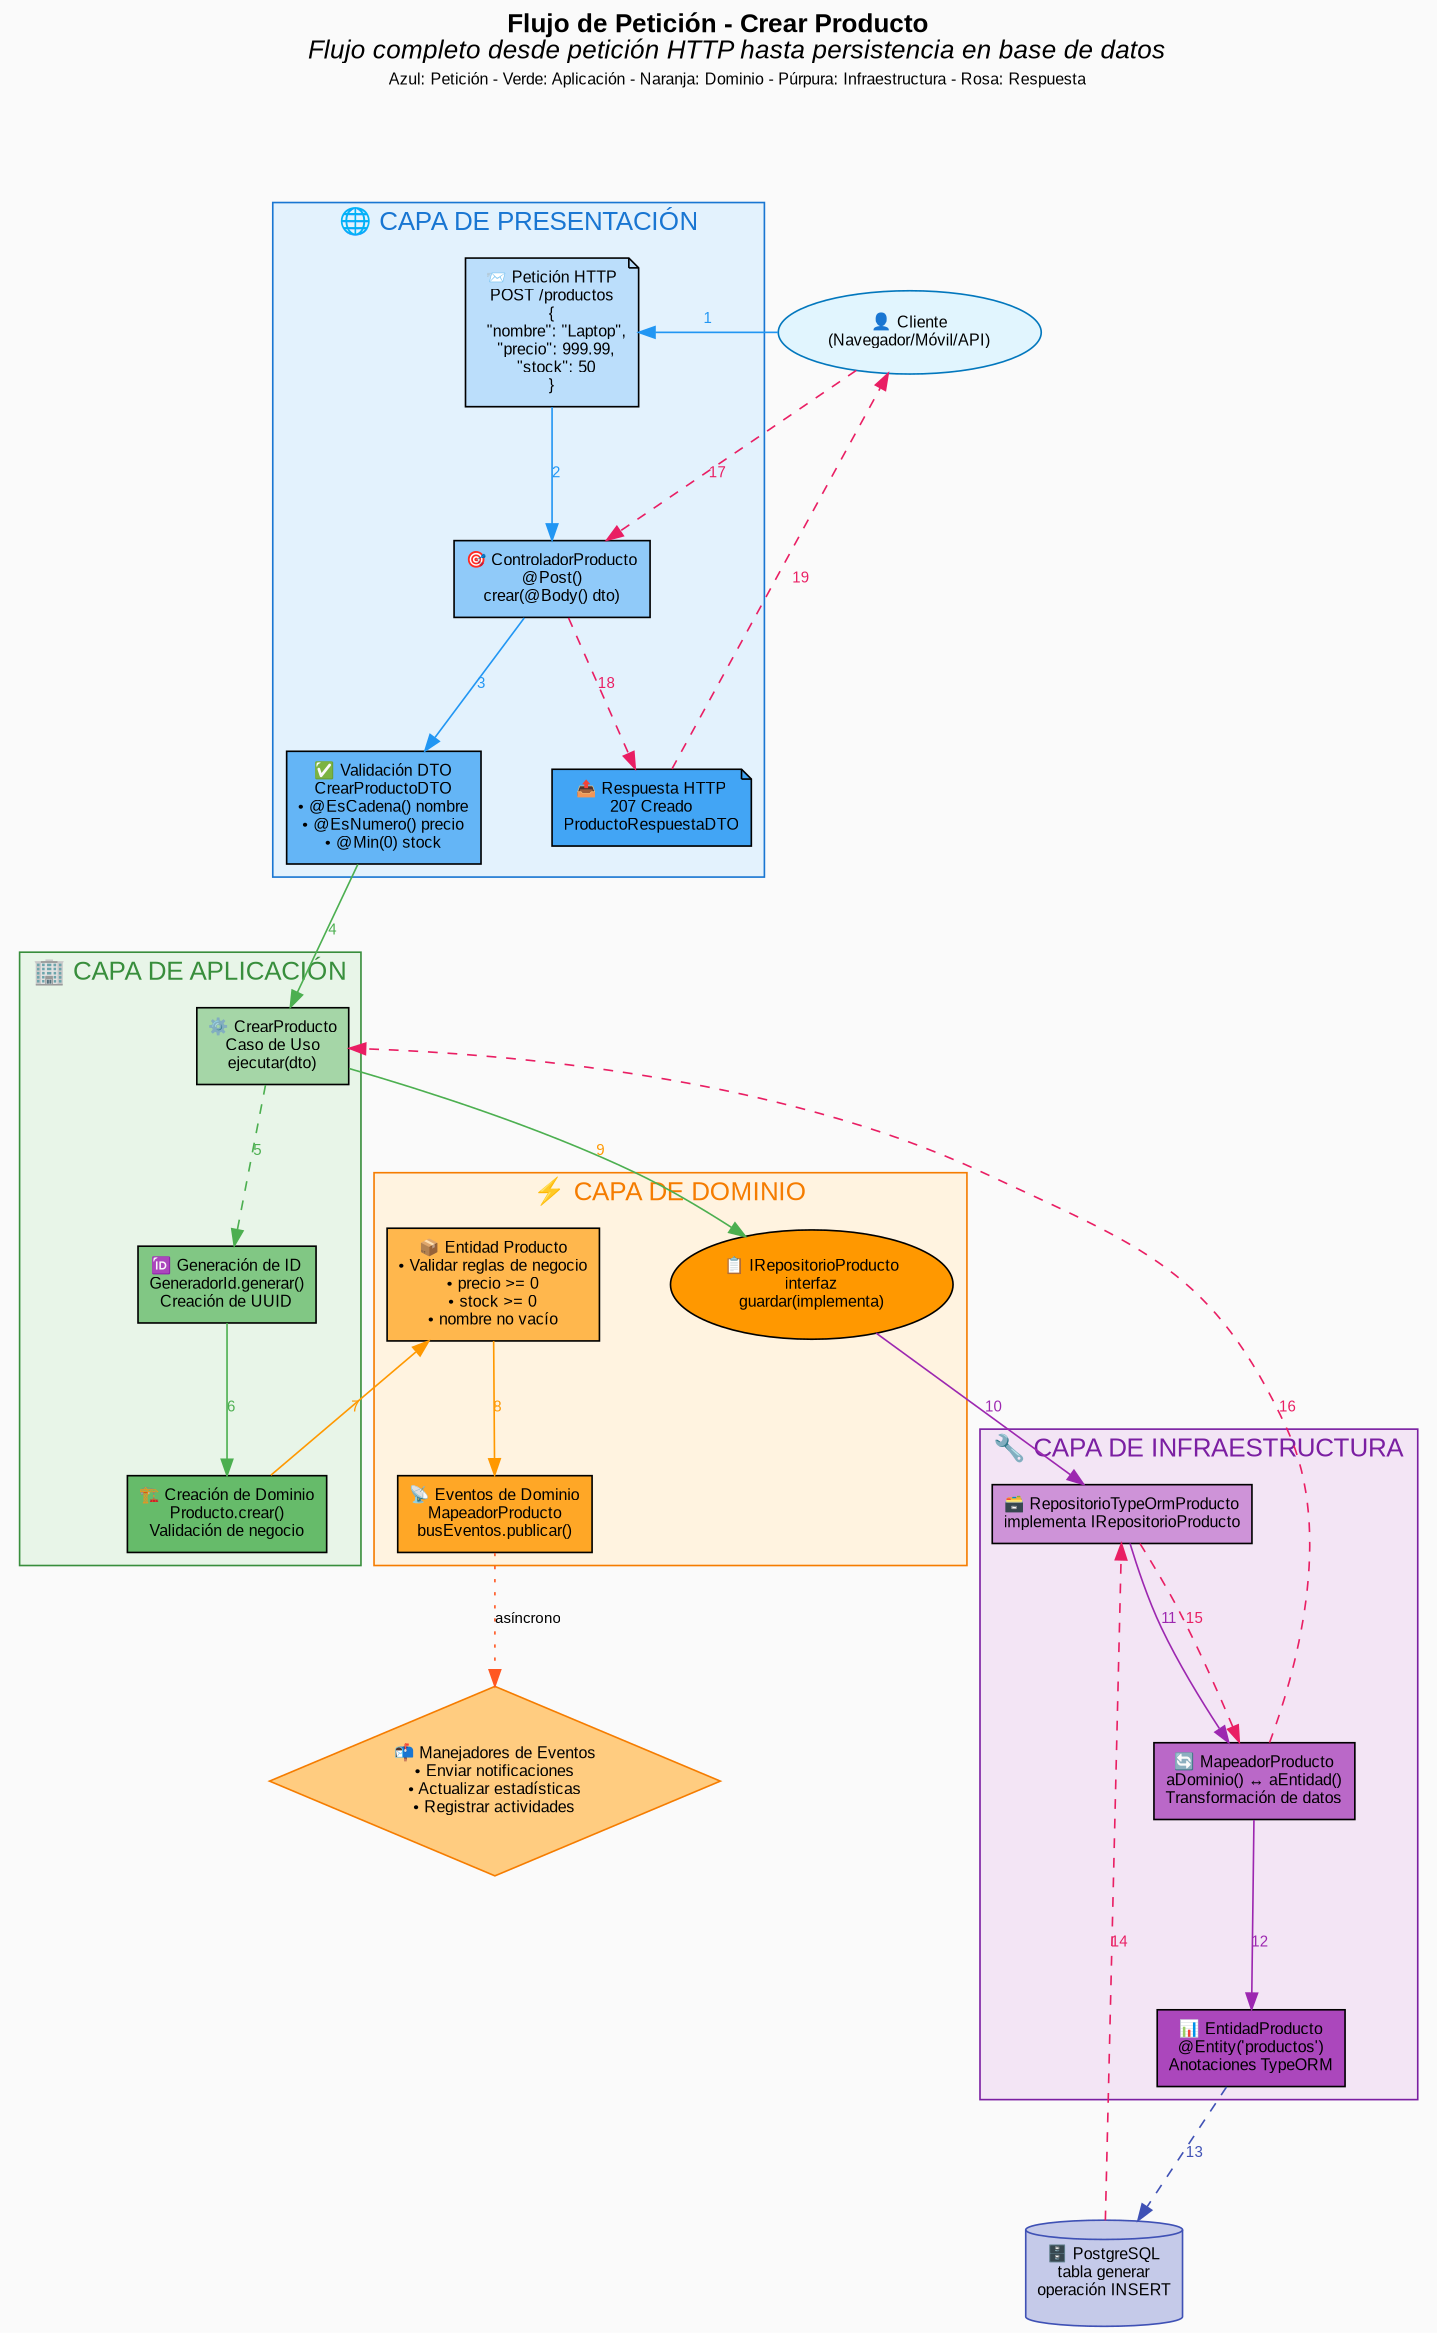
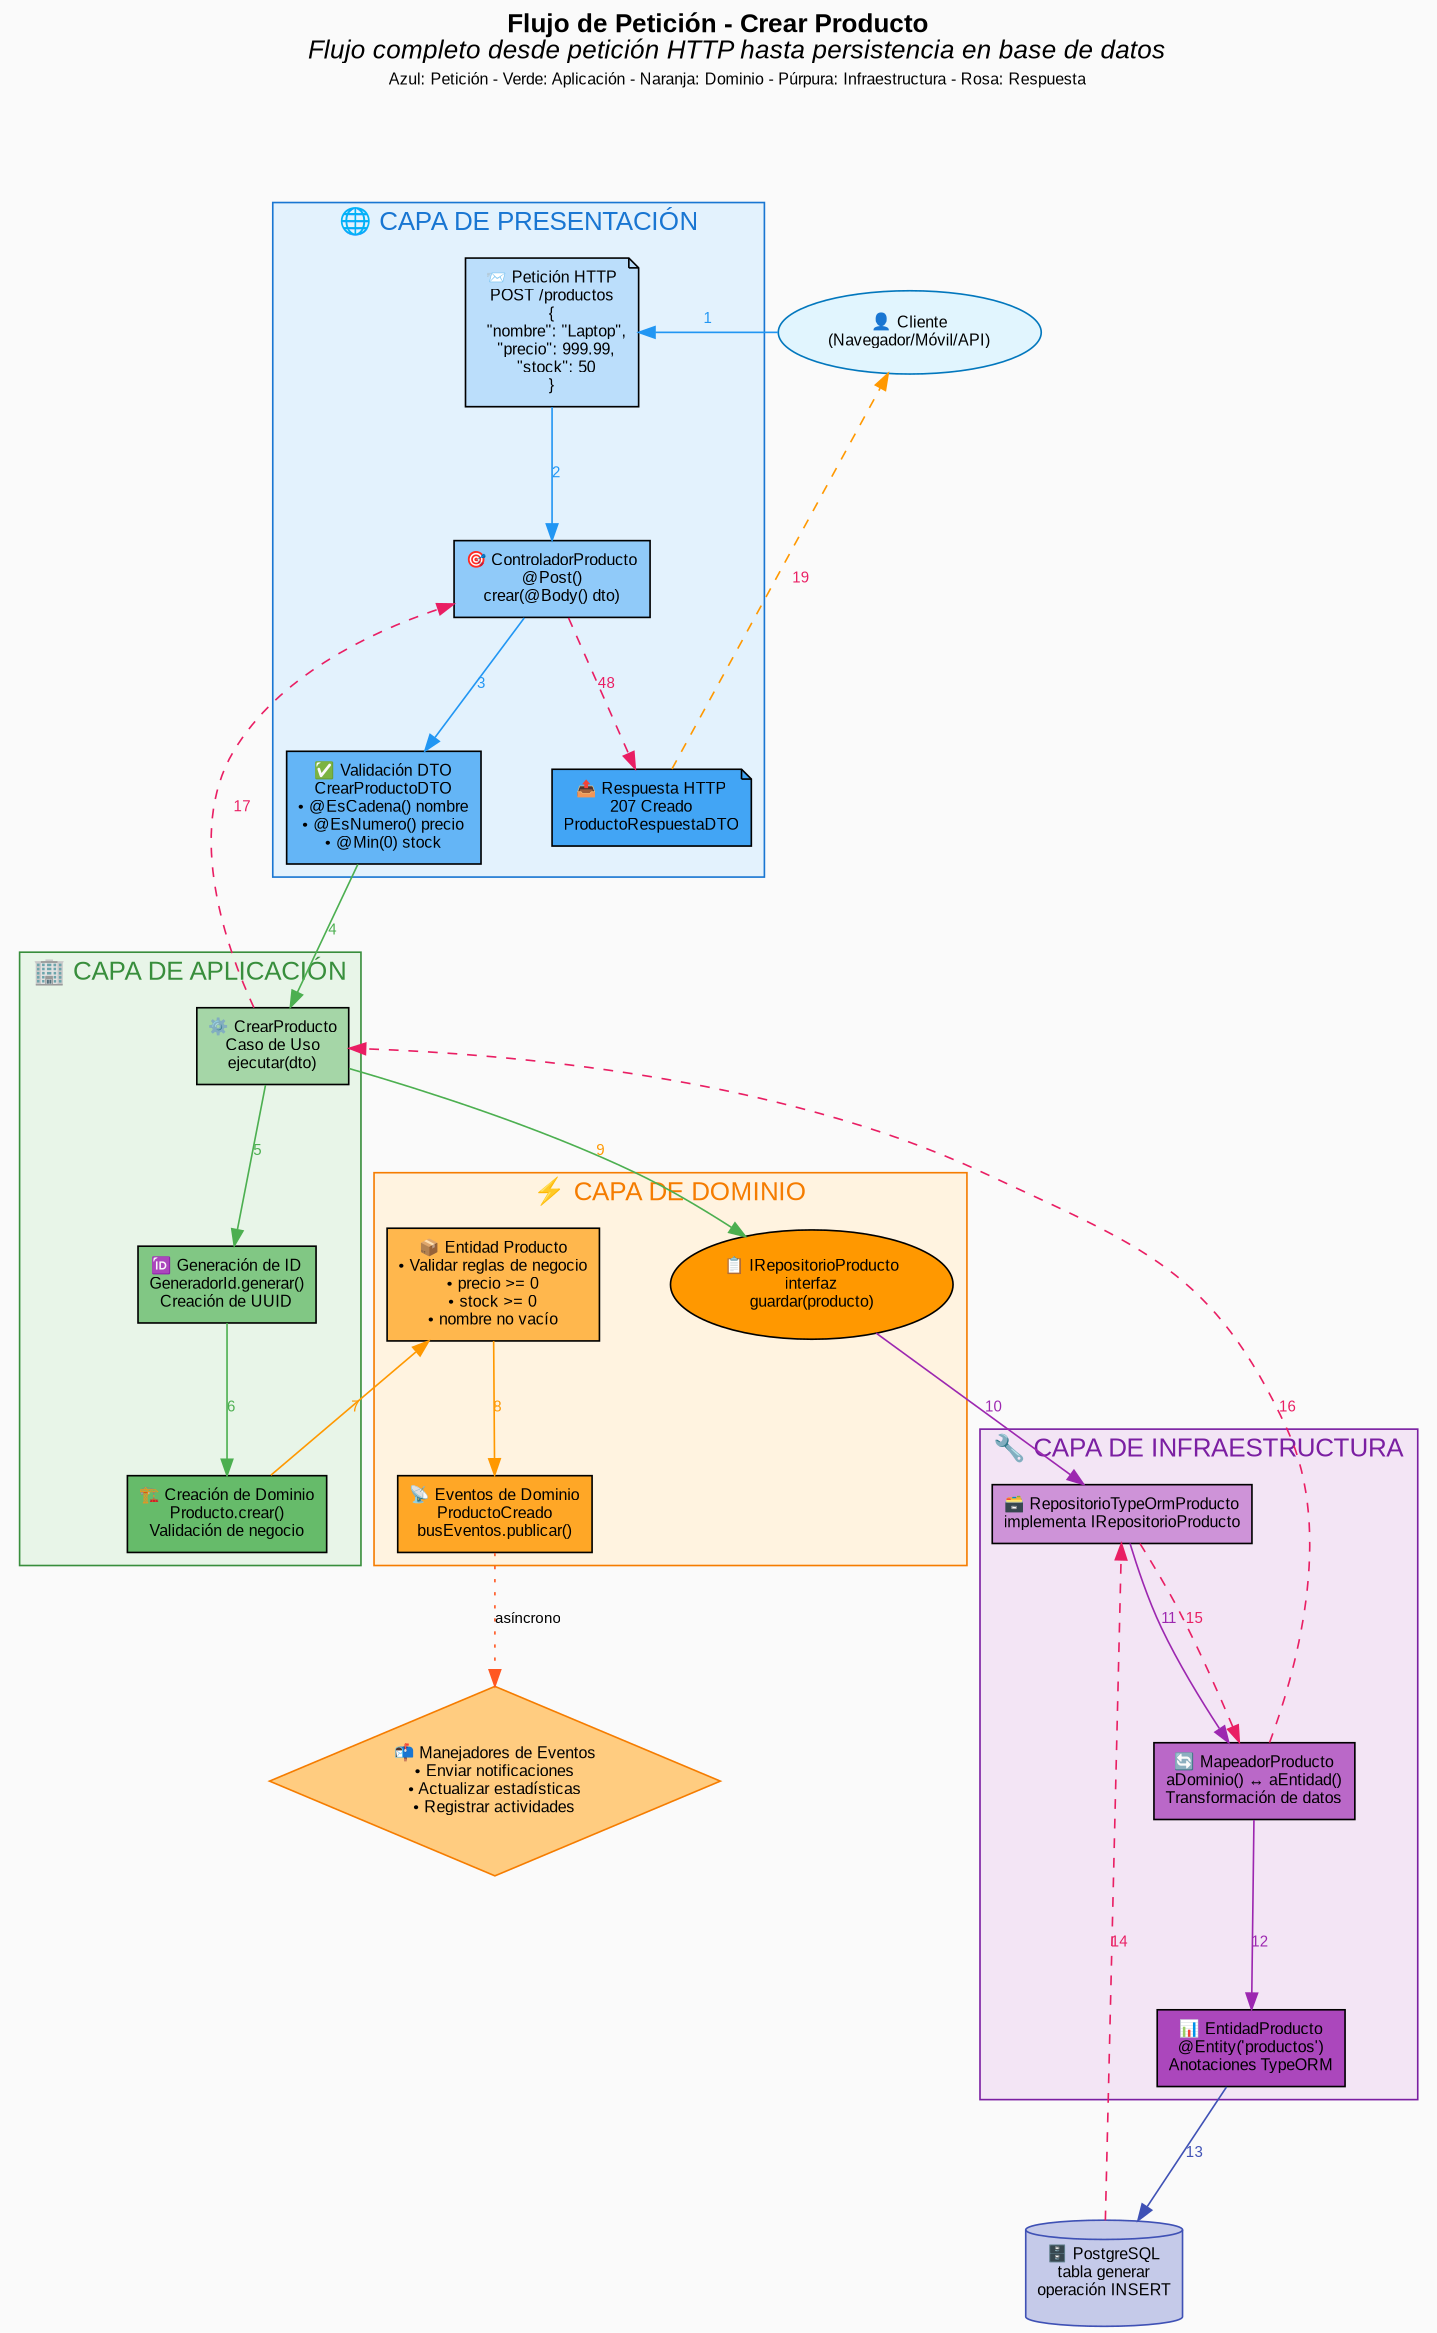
(738, 451) -> (231, 757)
(776, 579) -> (776, 579)
(607, 684) -> (607, 684)
(251, 1157) -> (251, 1157)
(812, 1285) -> (812, 1285)
(495, 1514) -> (495, 1514)
(1187, 2147) -> (1187, 2147)
